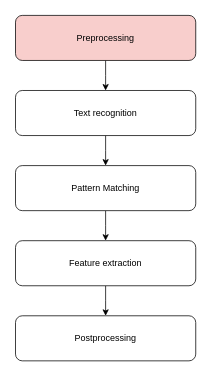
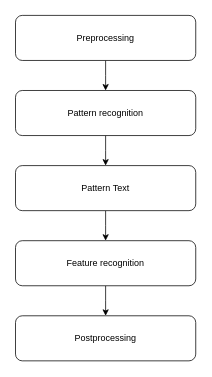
(105, 38) -> (105, 38)
(105, 113) -> (105, 113)
(105, 188) -> (105, 188)
(105, 263) -> (105, 263)
